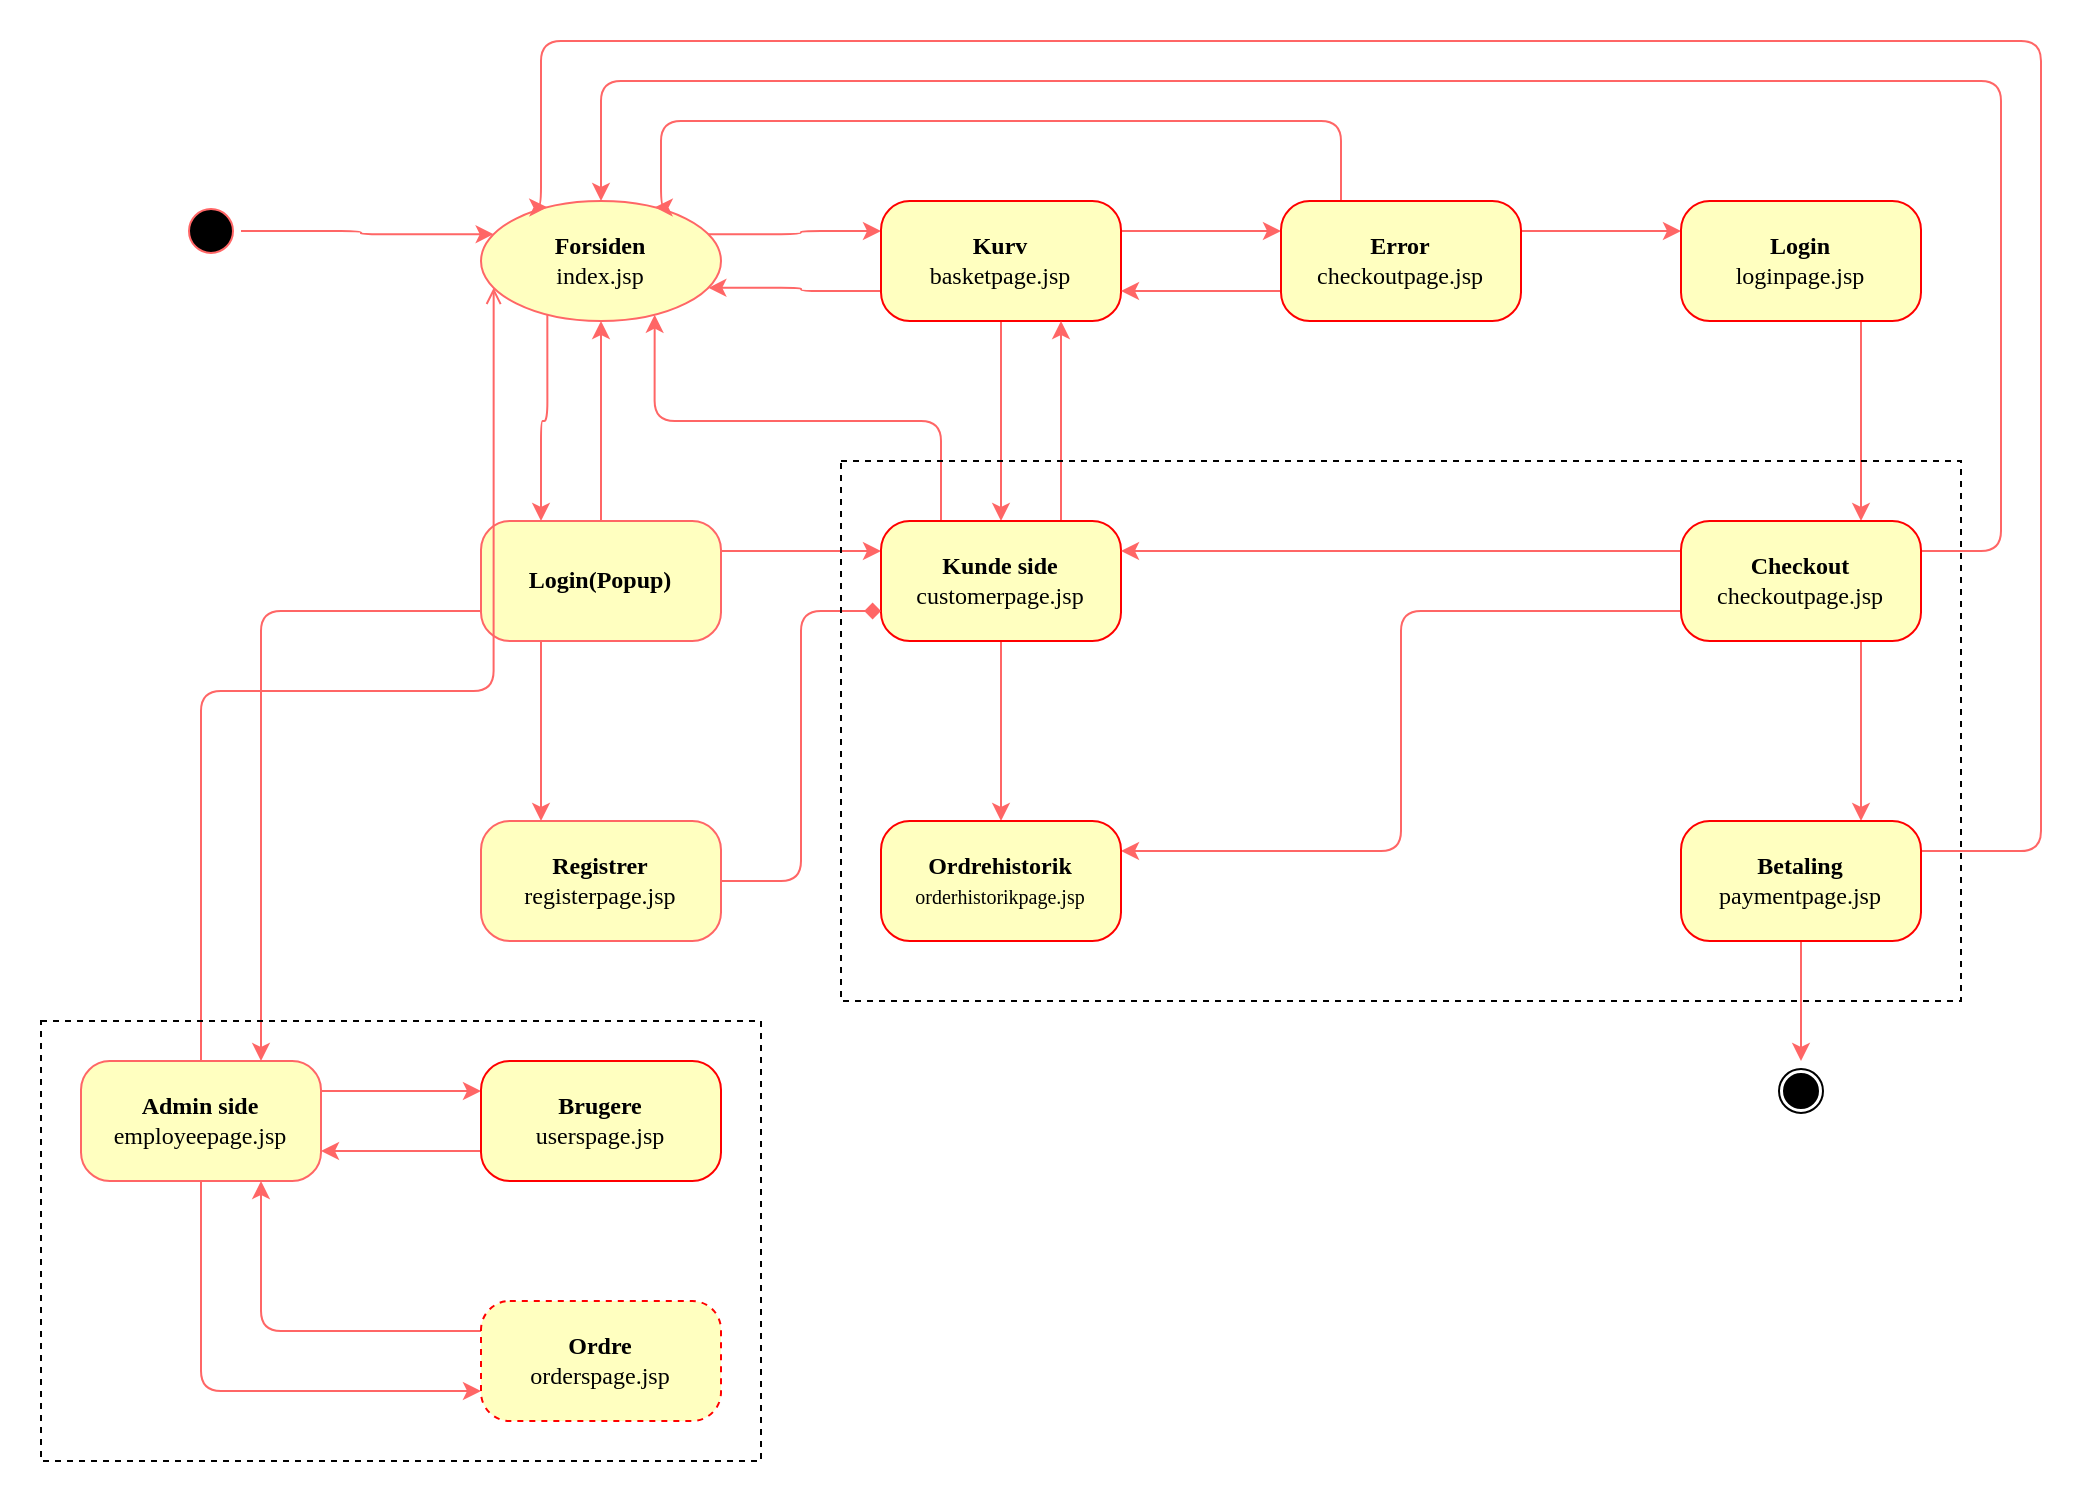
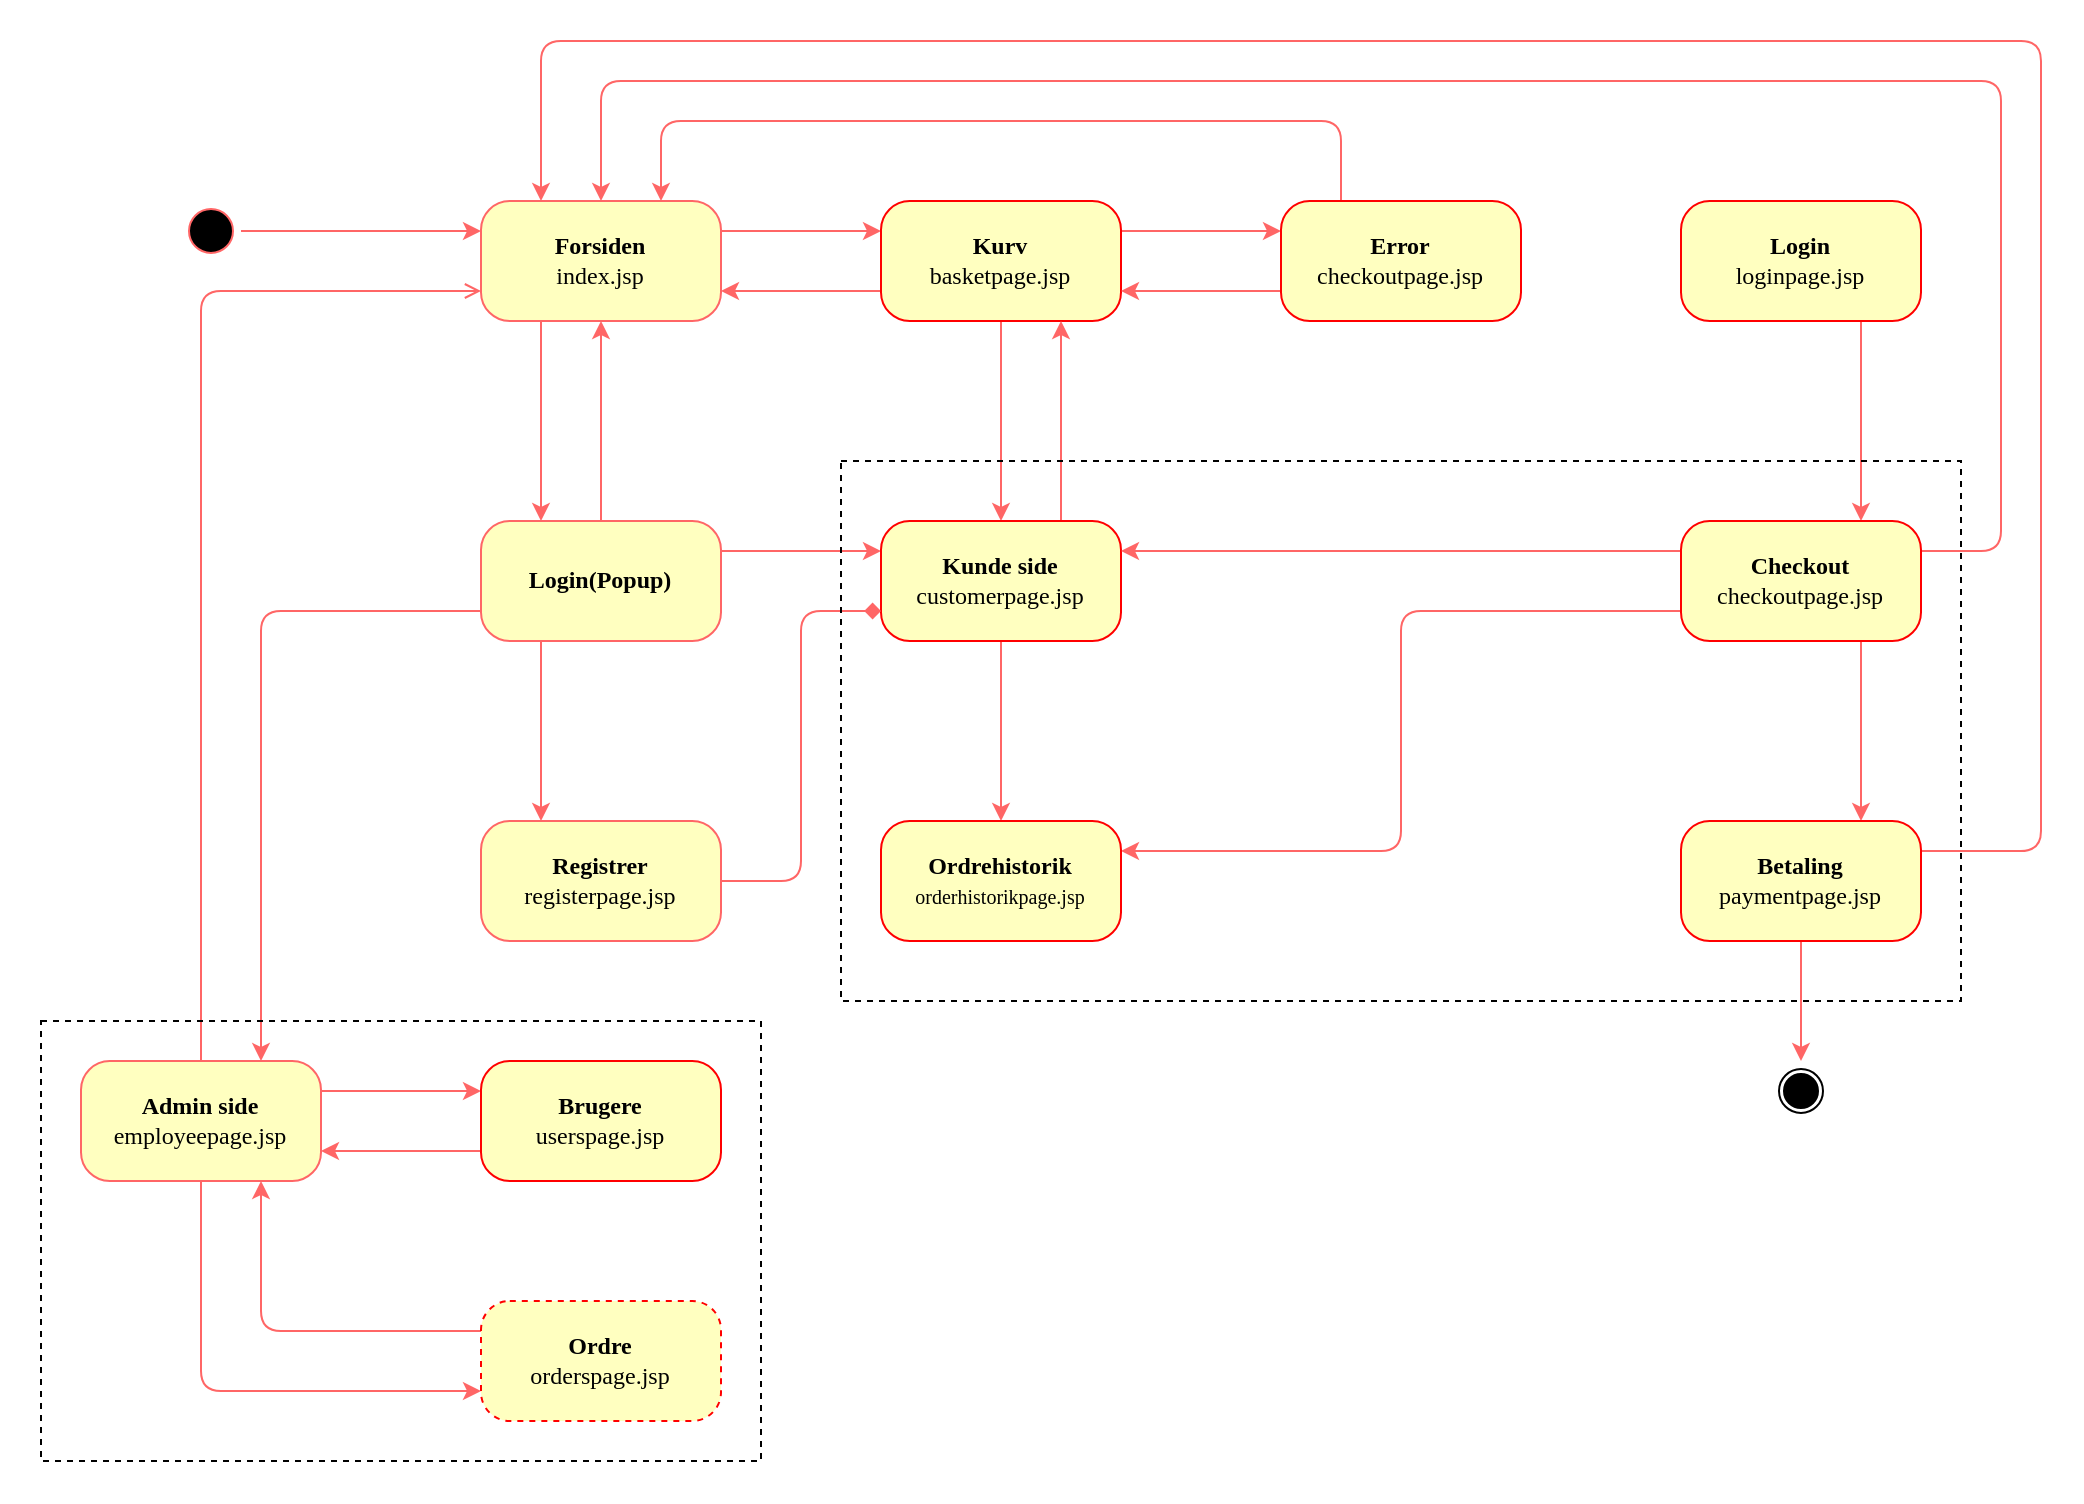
(1594, 231) -> none
(601, 261) -> (601, 261)
(802, 421) -> none
